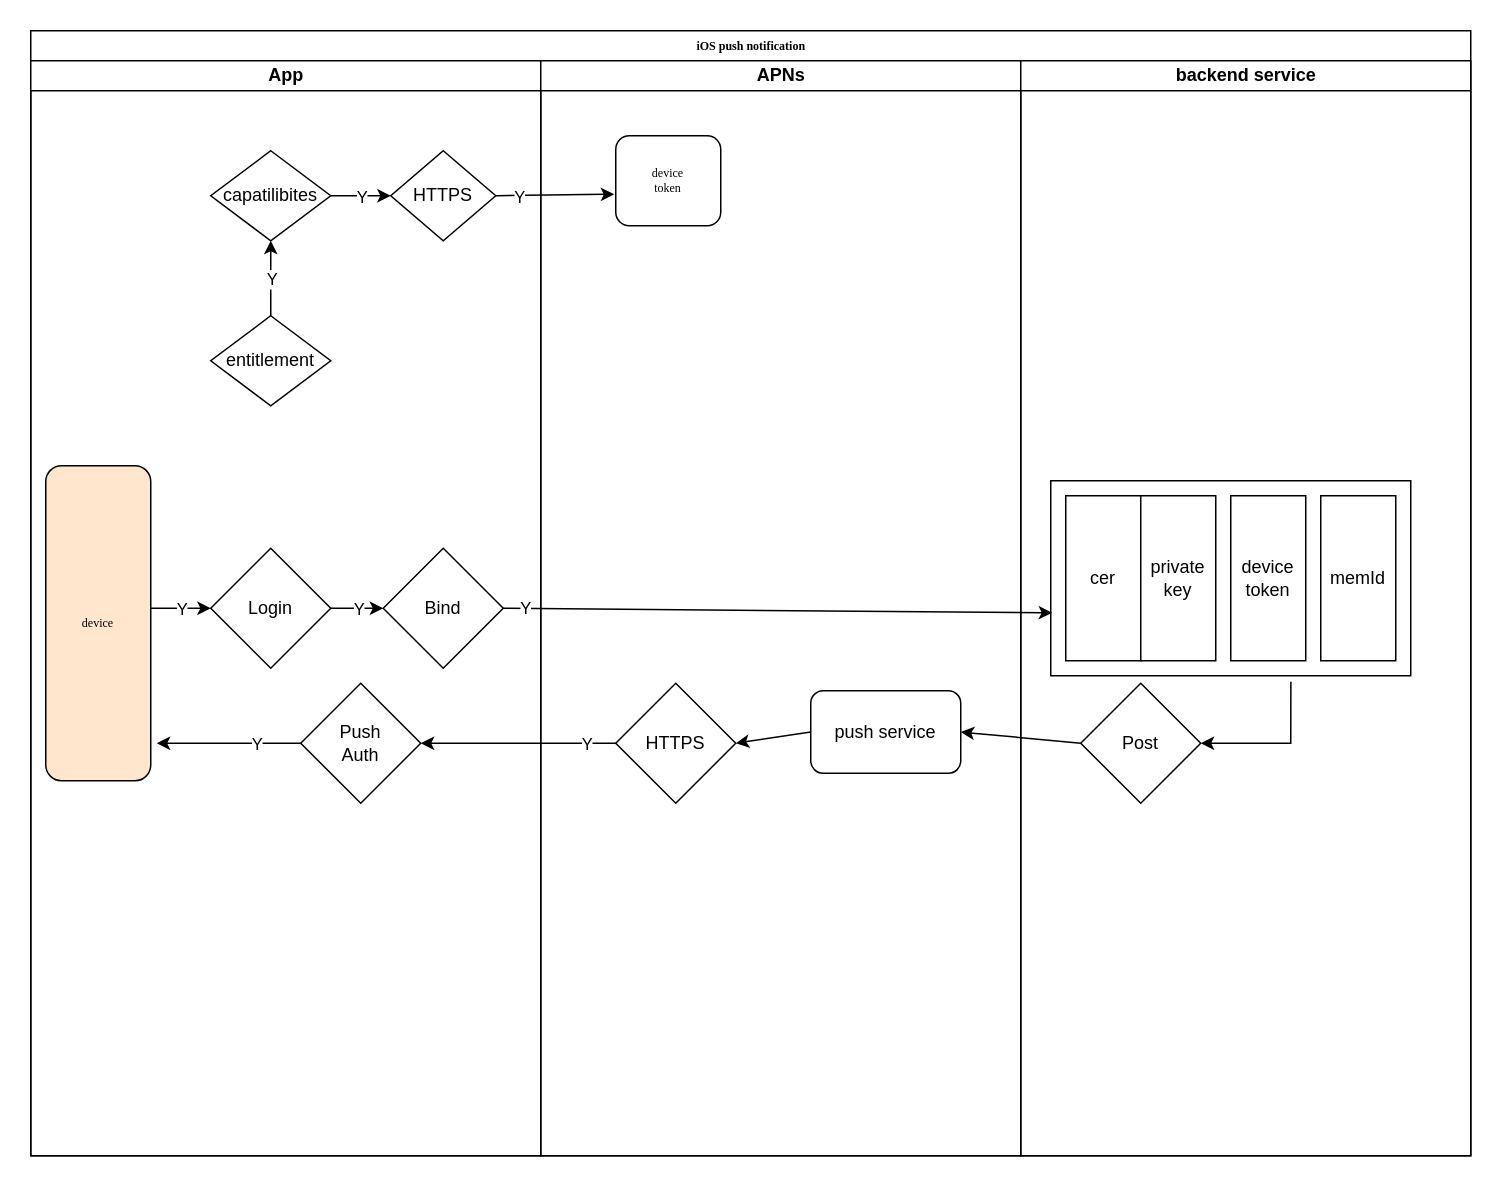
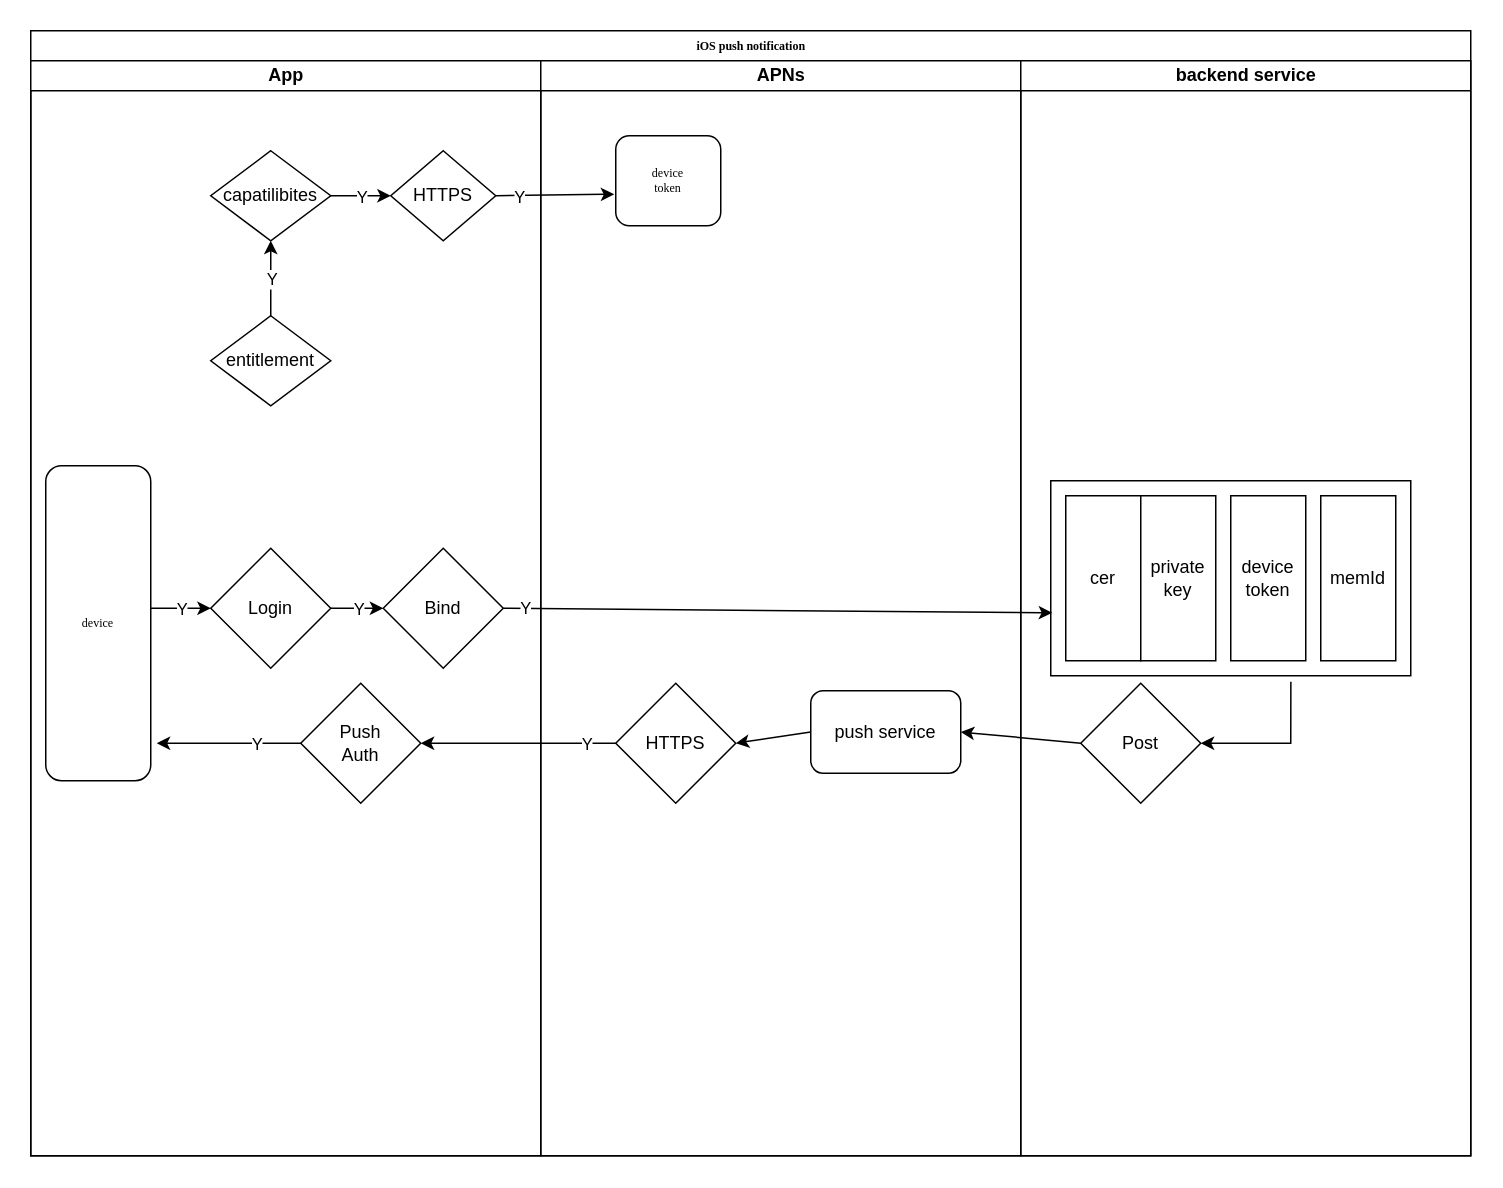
(98, 623) -> (98, 623)
